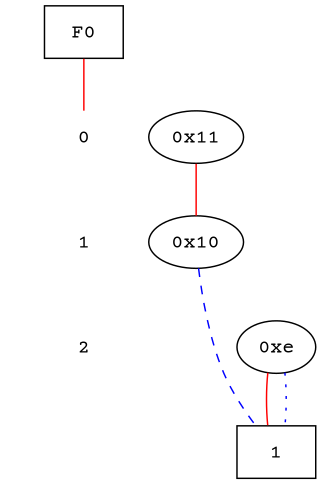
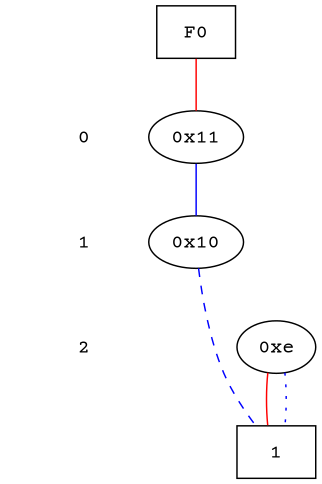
(84, 85) -> (196, 85)
(196, 190) -> (196, 190)
